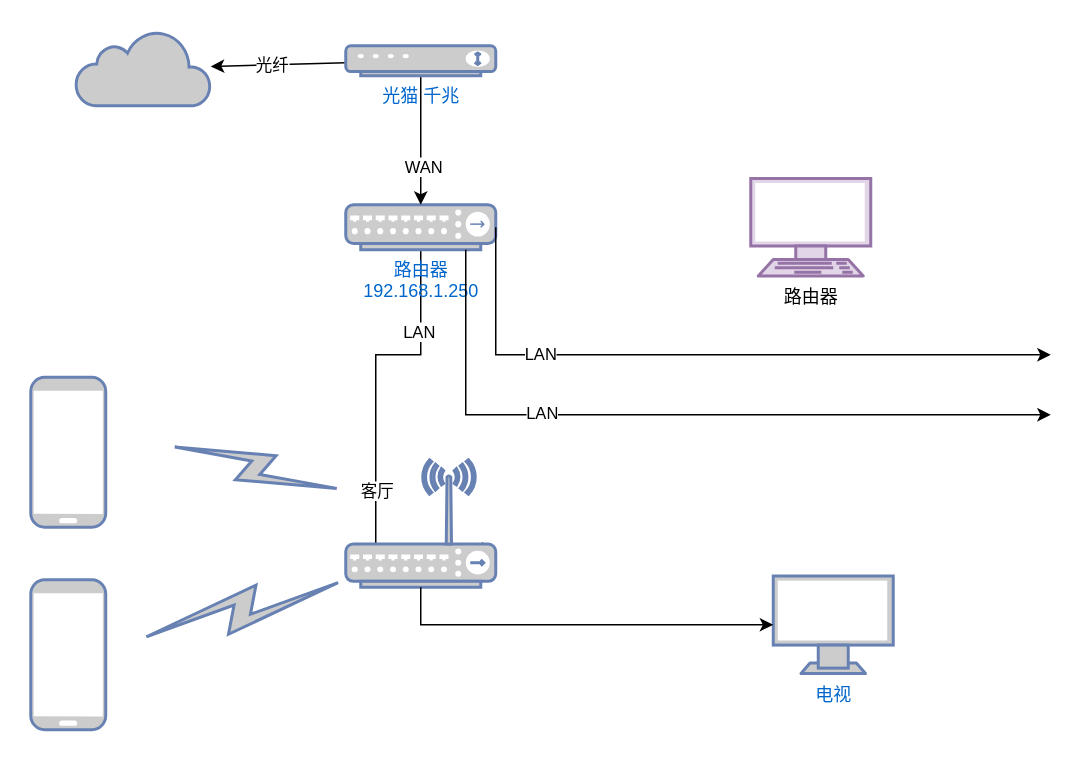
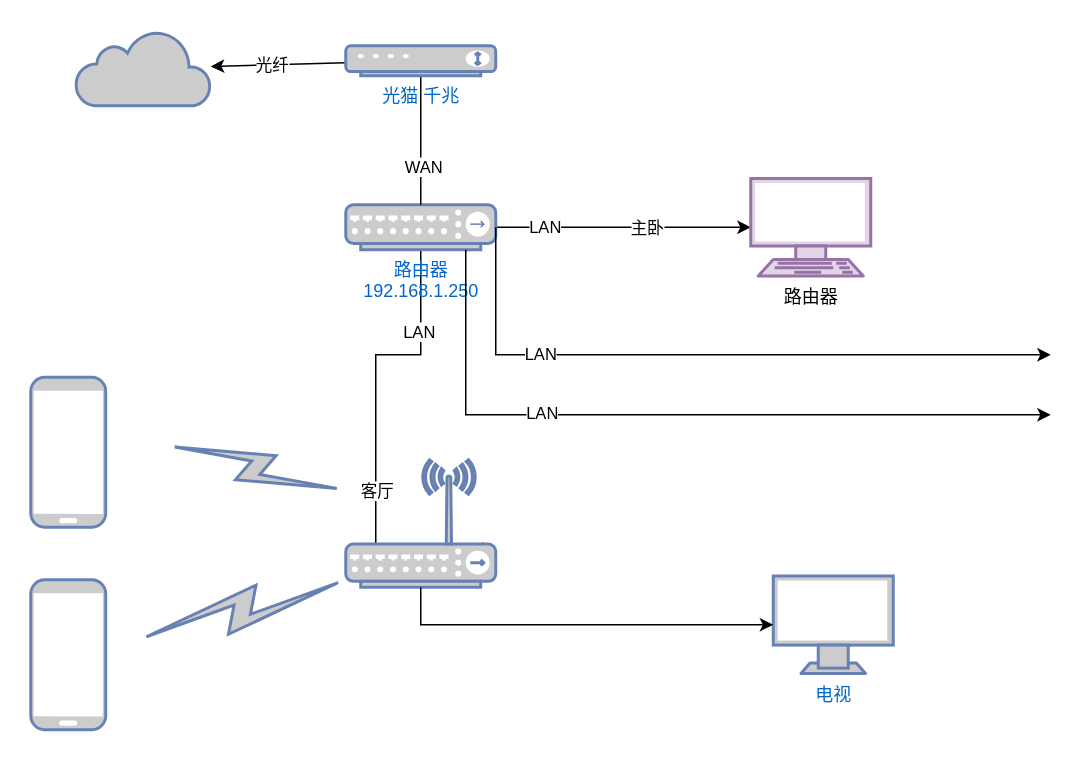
(421, 193) -> (421, 197)
none -> (619, 227)
